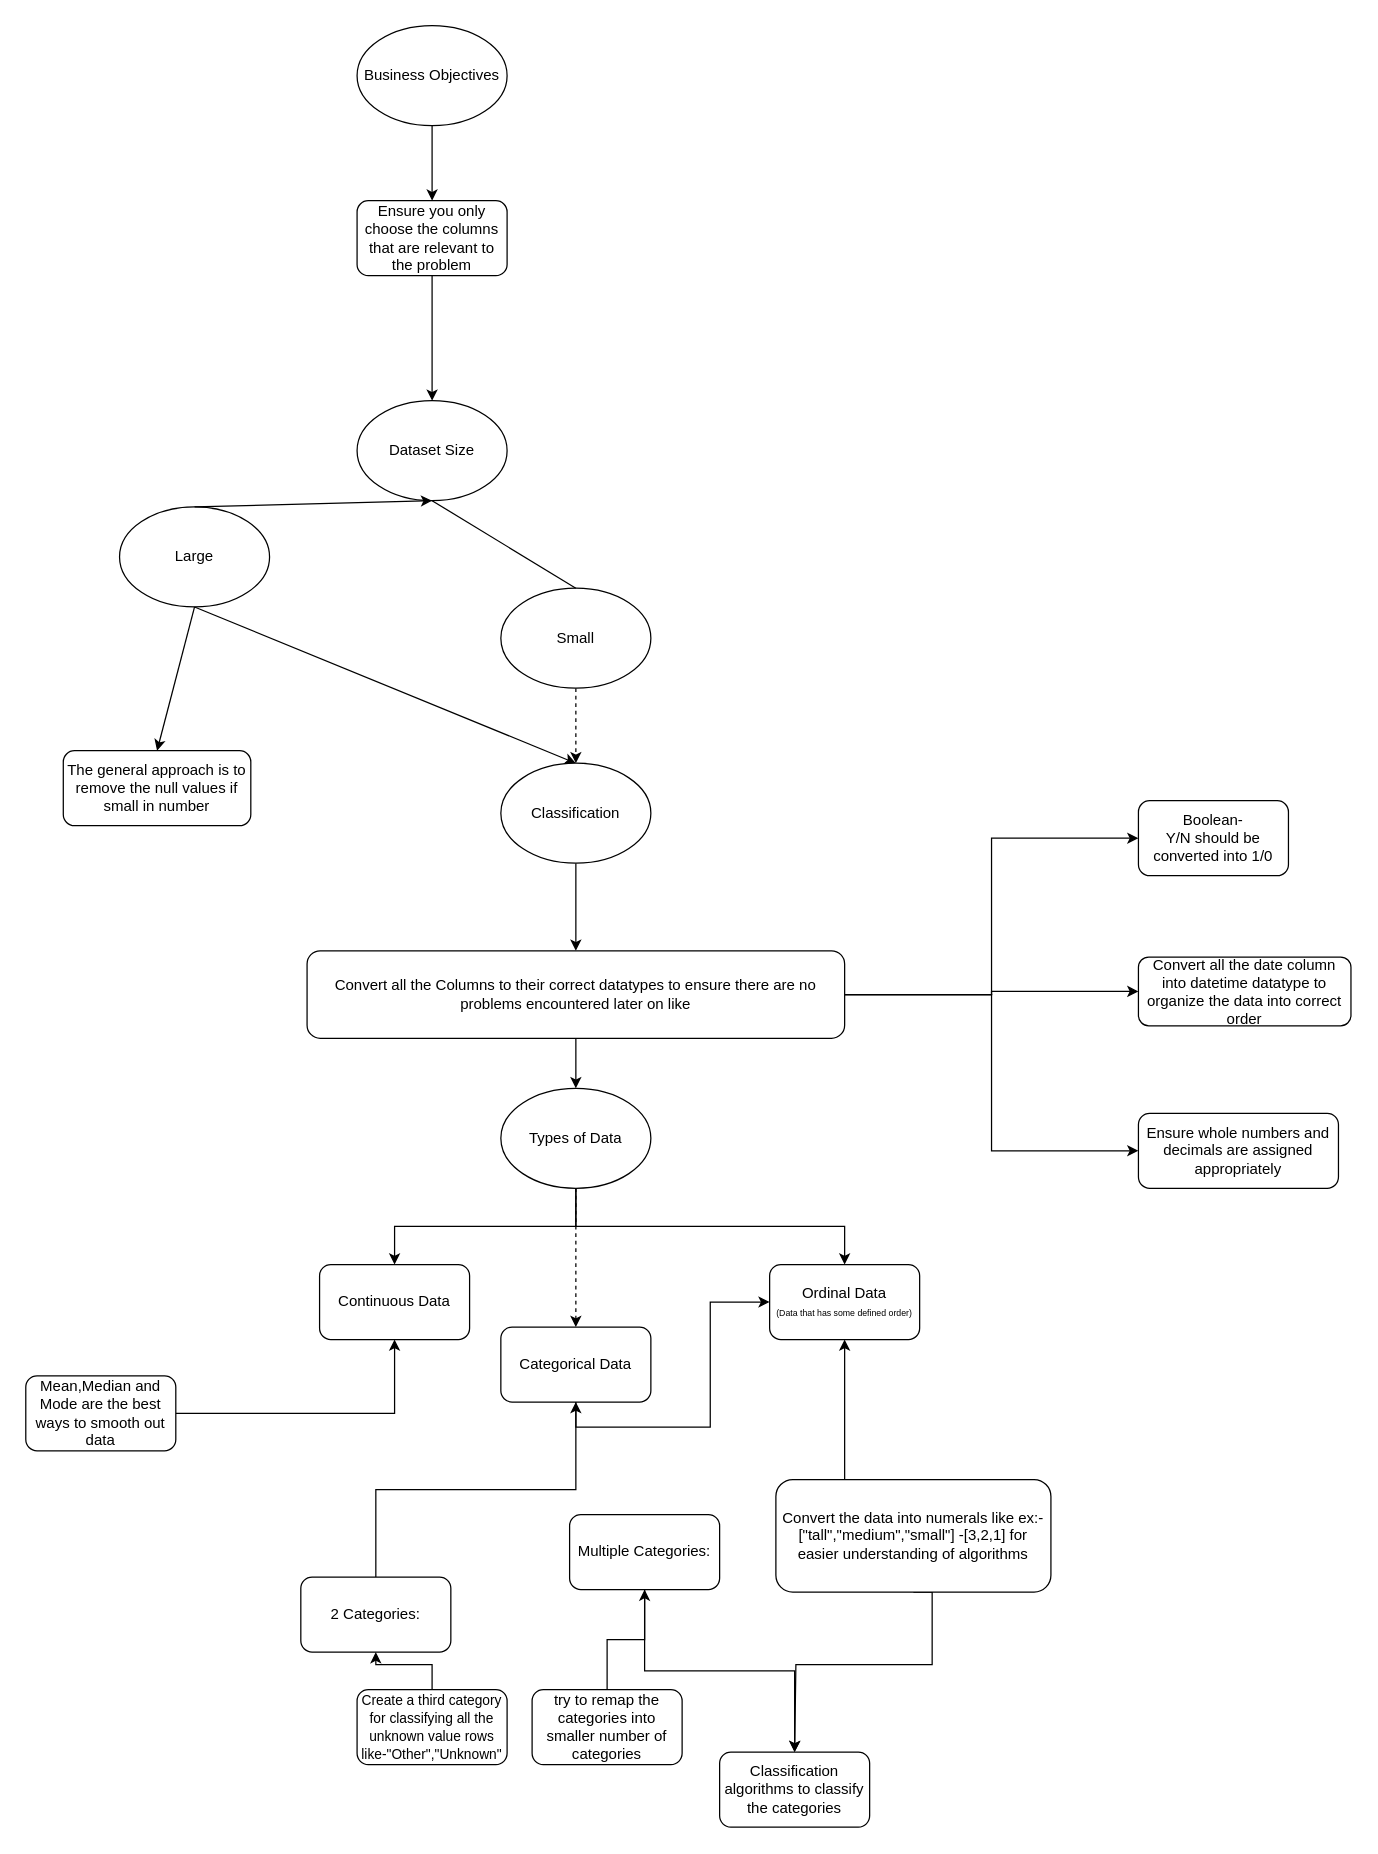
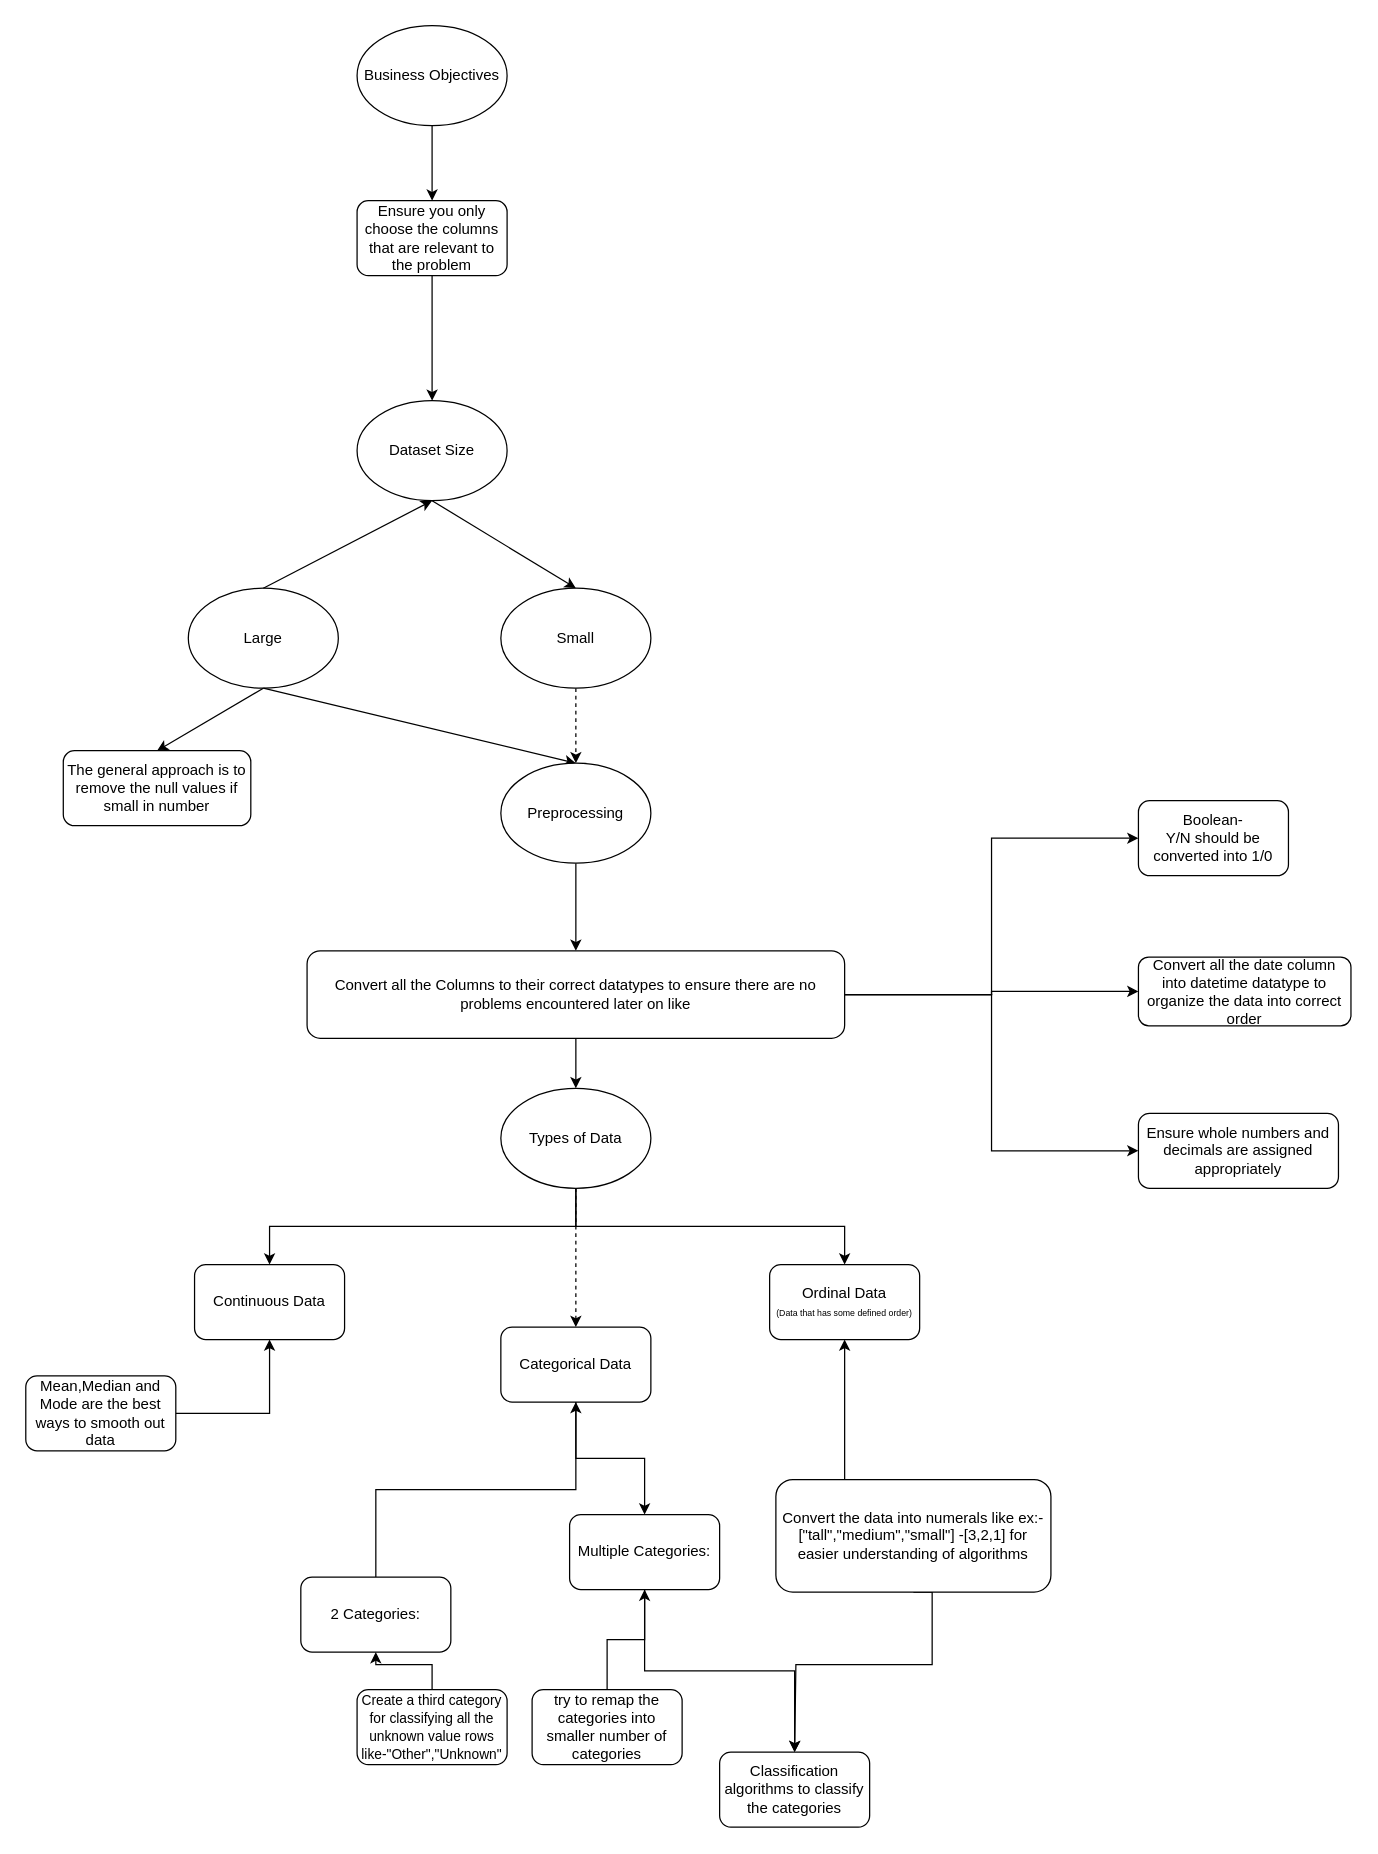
(194, 557) -> (263, 638)
(570, 585) -> (567, 583)
(576, 813) -> (576, 813)
(394, 1302) -> (269, 1302)
(710, 1406) -> (634, 1458)
